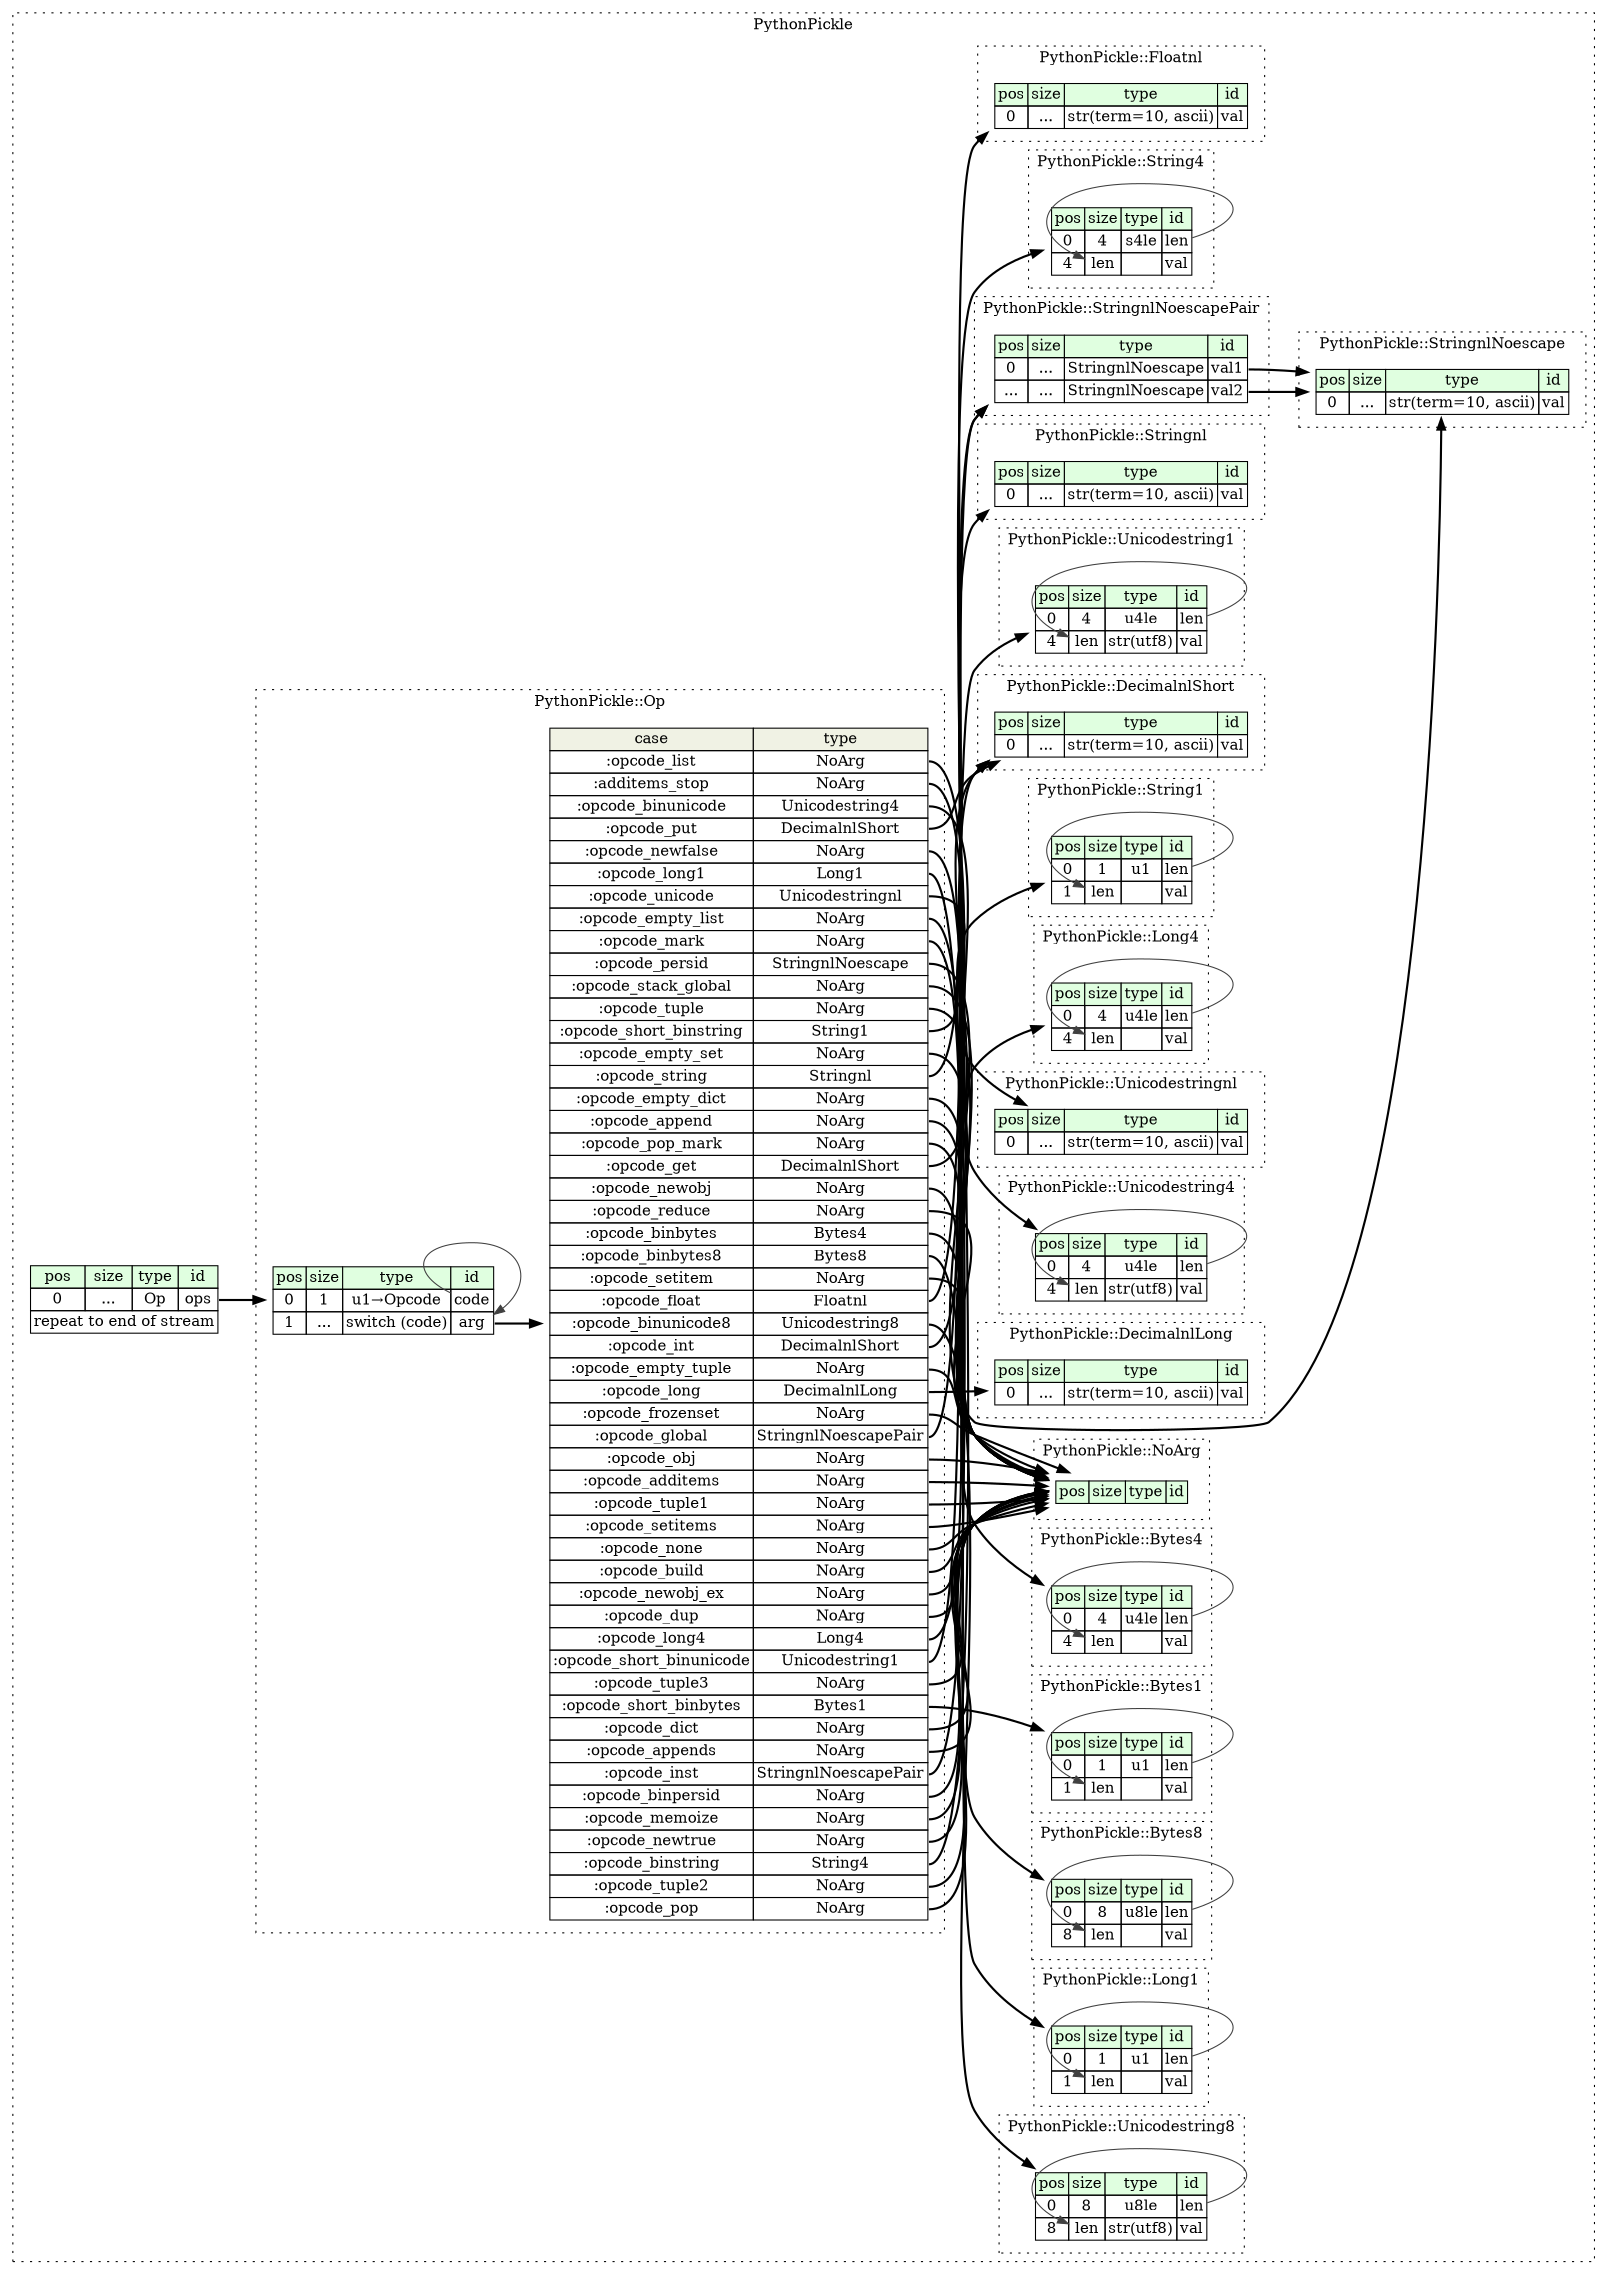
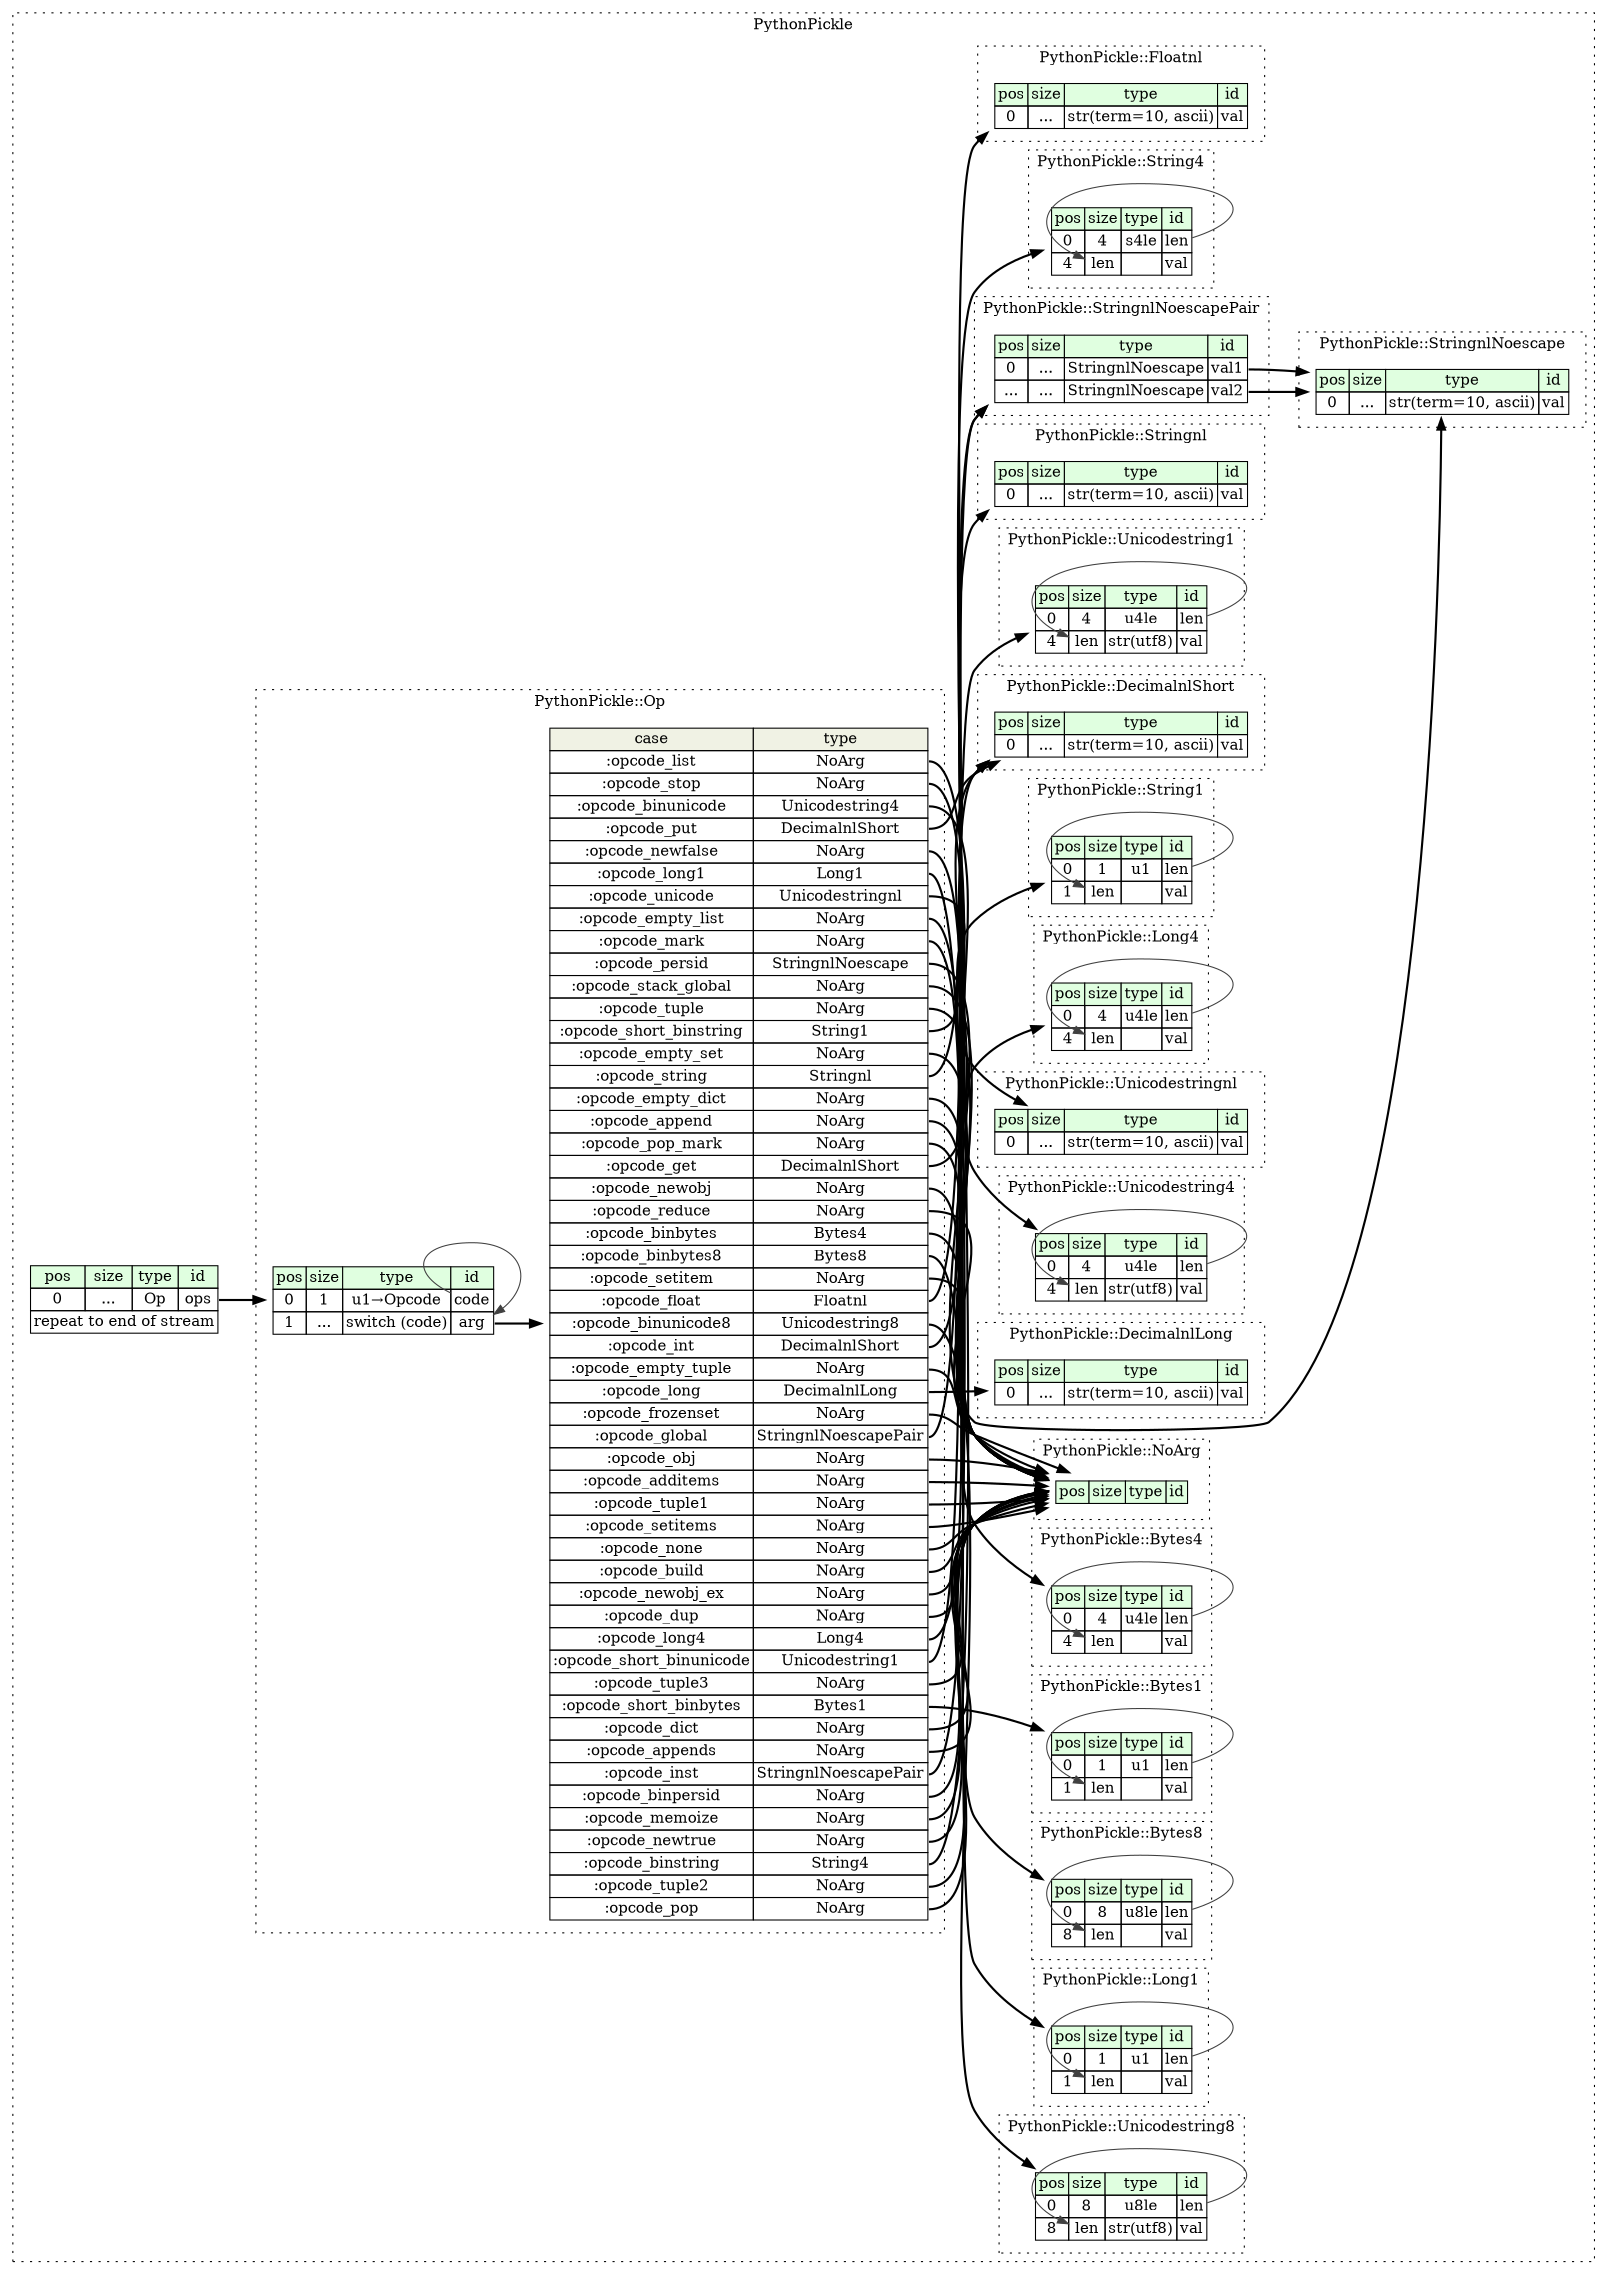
(652, 784) -> (652, 784)
